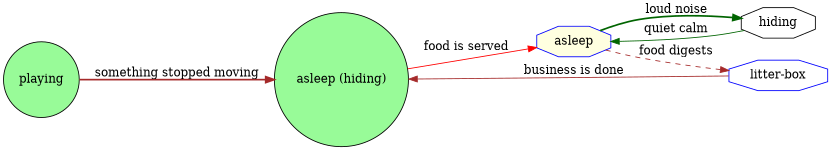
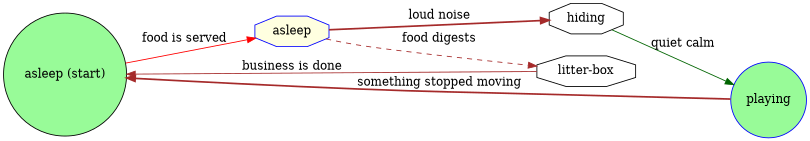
(666, 17) -> (435, 25)
(682, 39) -> (669, 55)
(778, 75) -> (586, 71)
(41, 80) -> (769, 100)
(341, 80) -> (65, 75)
